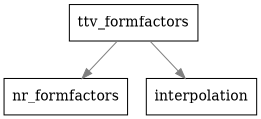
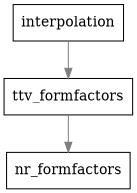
(164, 56) -> (68, 55)
